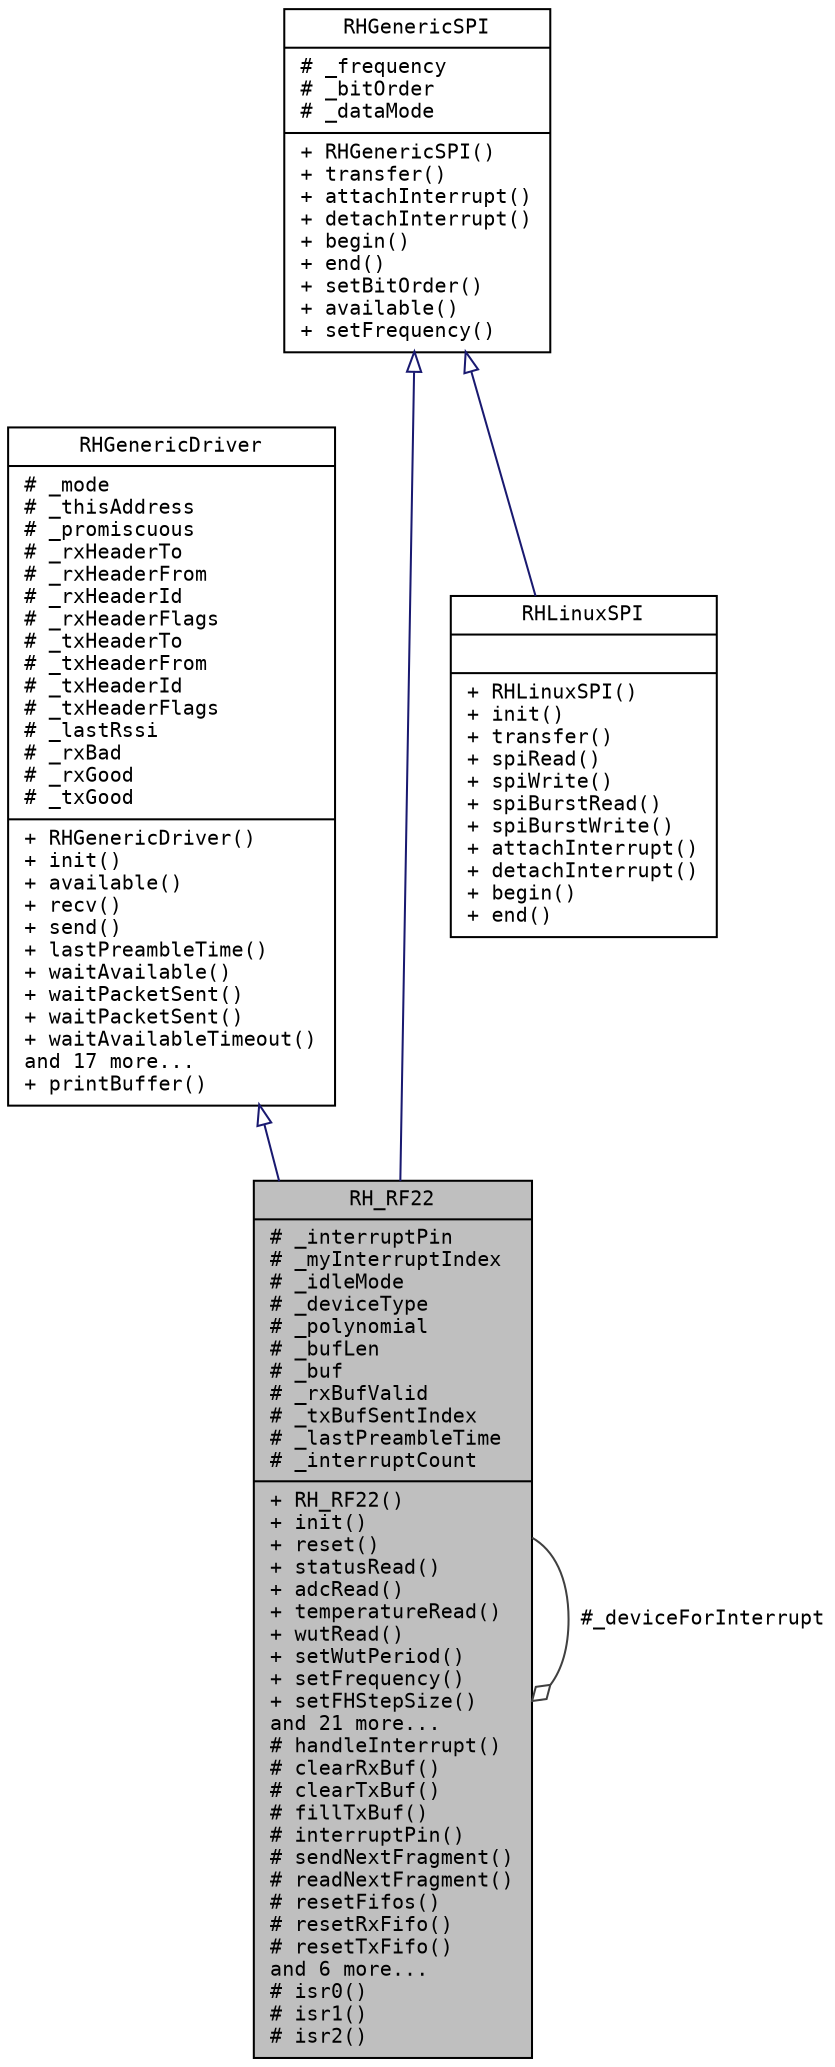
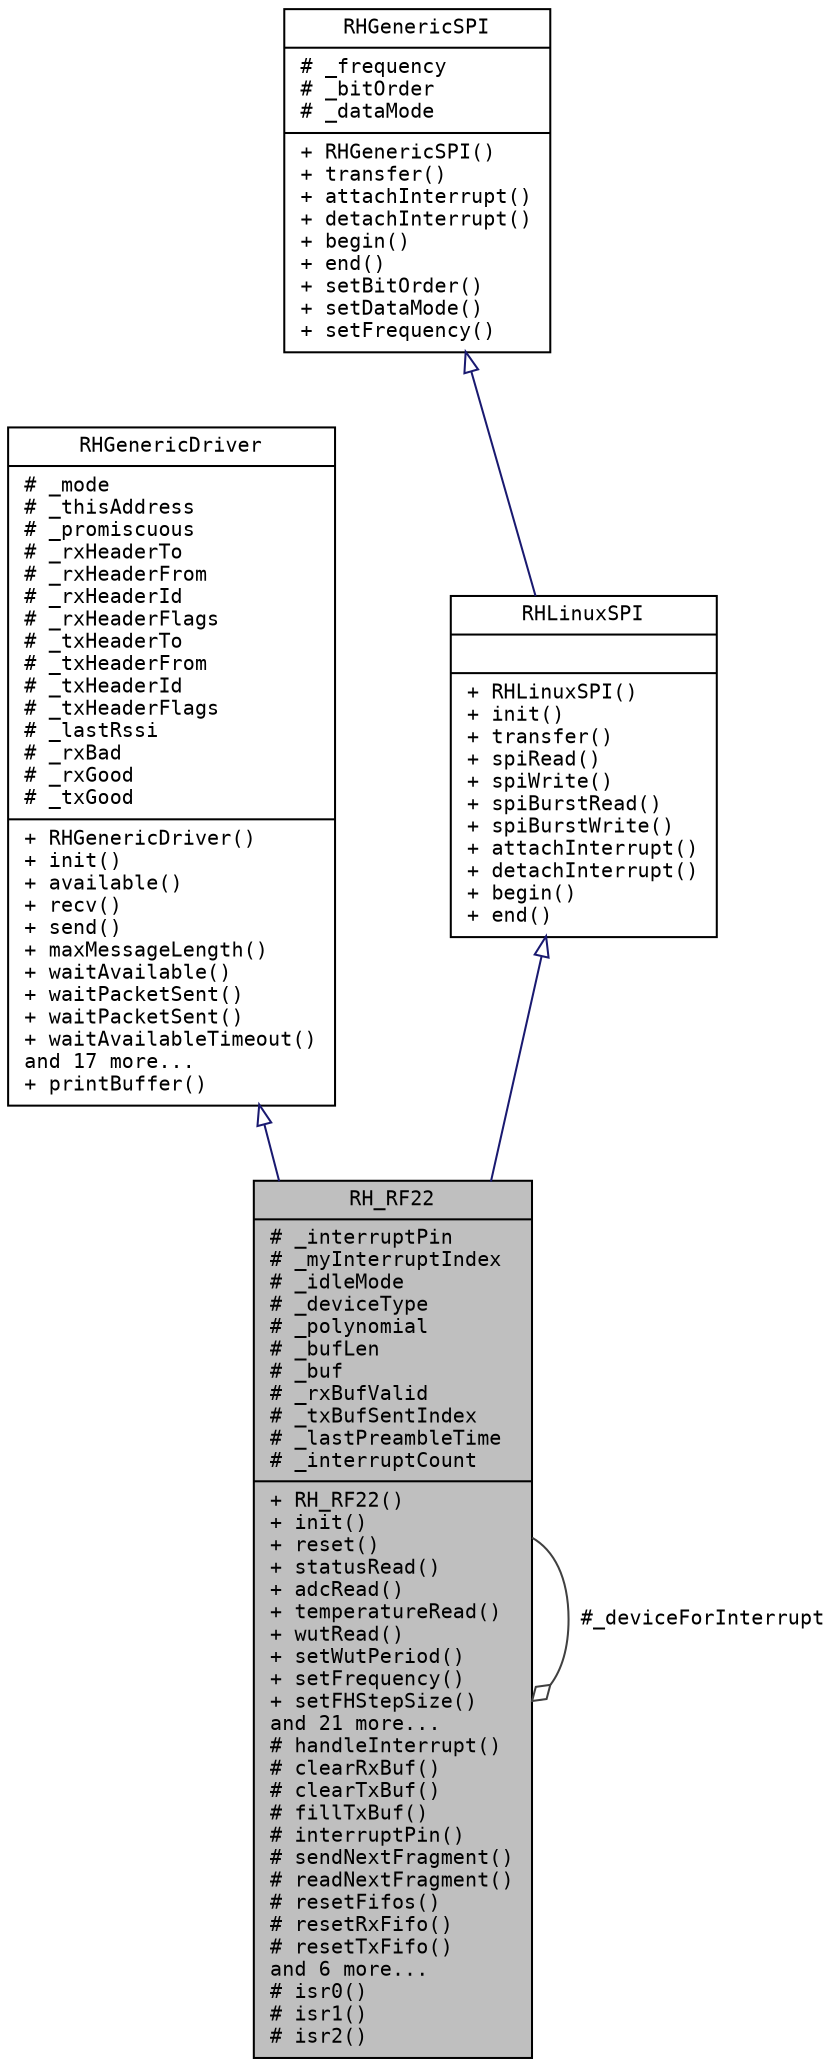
(381, 309) -> (393, 309)
(407, 777) -> (516, 1069)
(147, 950) -> (147, 950)
